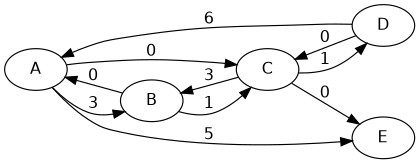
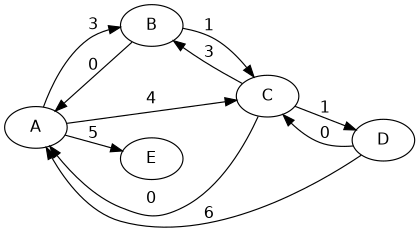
(152, 52) -> (152, 99)
(320, 101) -> (170, 213)
